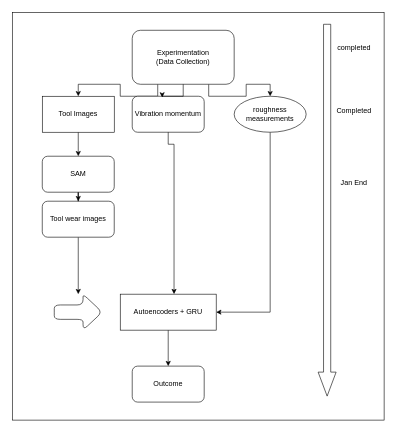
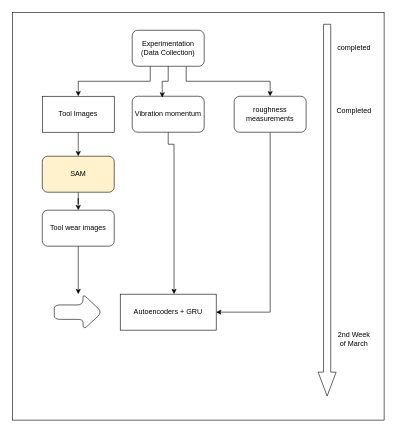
(183, 57) -> (168, 48)
(270, 114) -> (270, 114)
(78, 174) -> (78, 174)
(354, 183) -> none
(78, 219) -> (78, 228)
none -> (354, 339)
(168, 360) -> none
(168, 384) -> none
